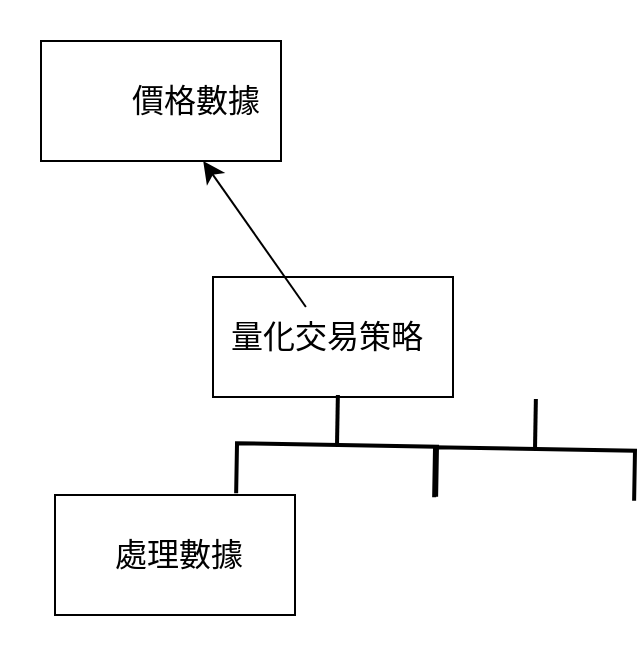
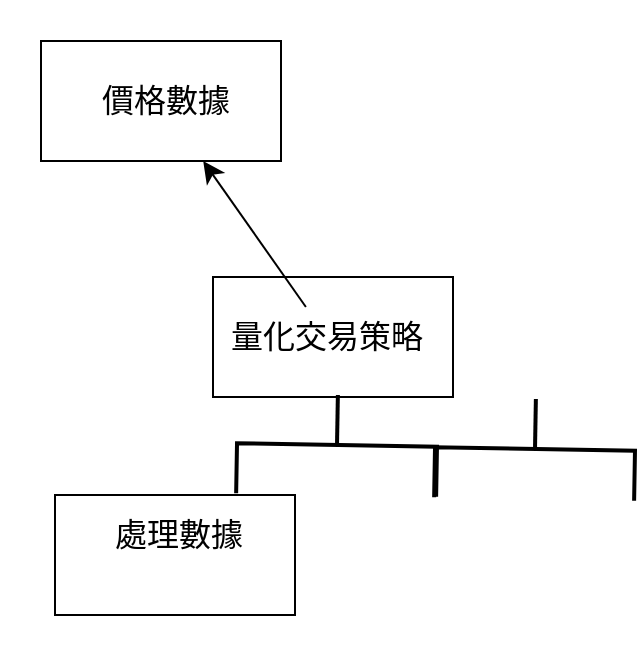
(197, 101) -> (167, 101)
(180, 555) -> (180, 535)
